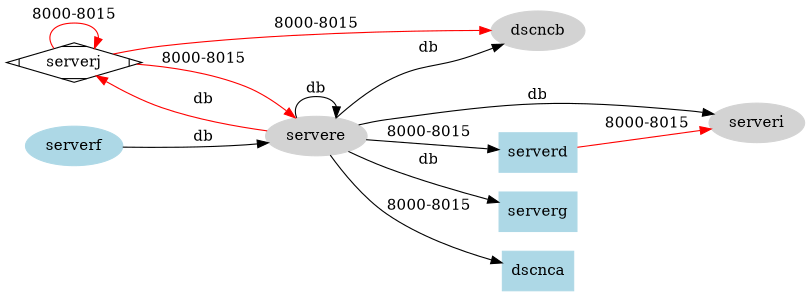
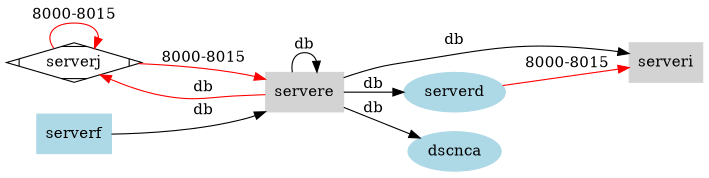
(538, 31) -> none
(757, 123) -> (666, 63)
(429, 132) -> (374, 84)
(316, 136) -> (305, 92)
(74, 146) -> (74, 134)
(538, 153) -> (455, 92)
(429, 206) -> (374, 108)
(538, 212) -> none
(538, 271) -> (455, 151)
